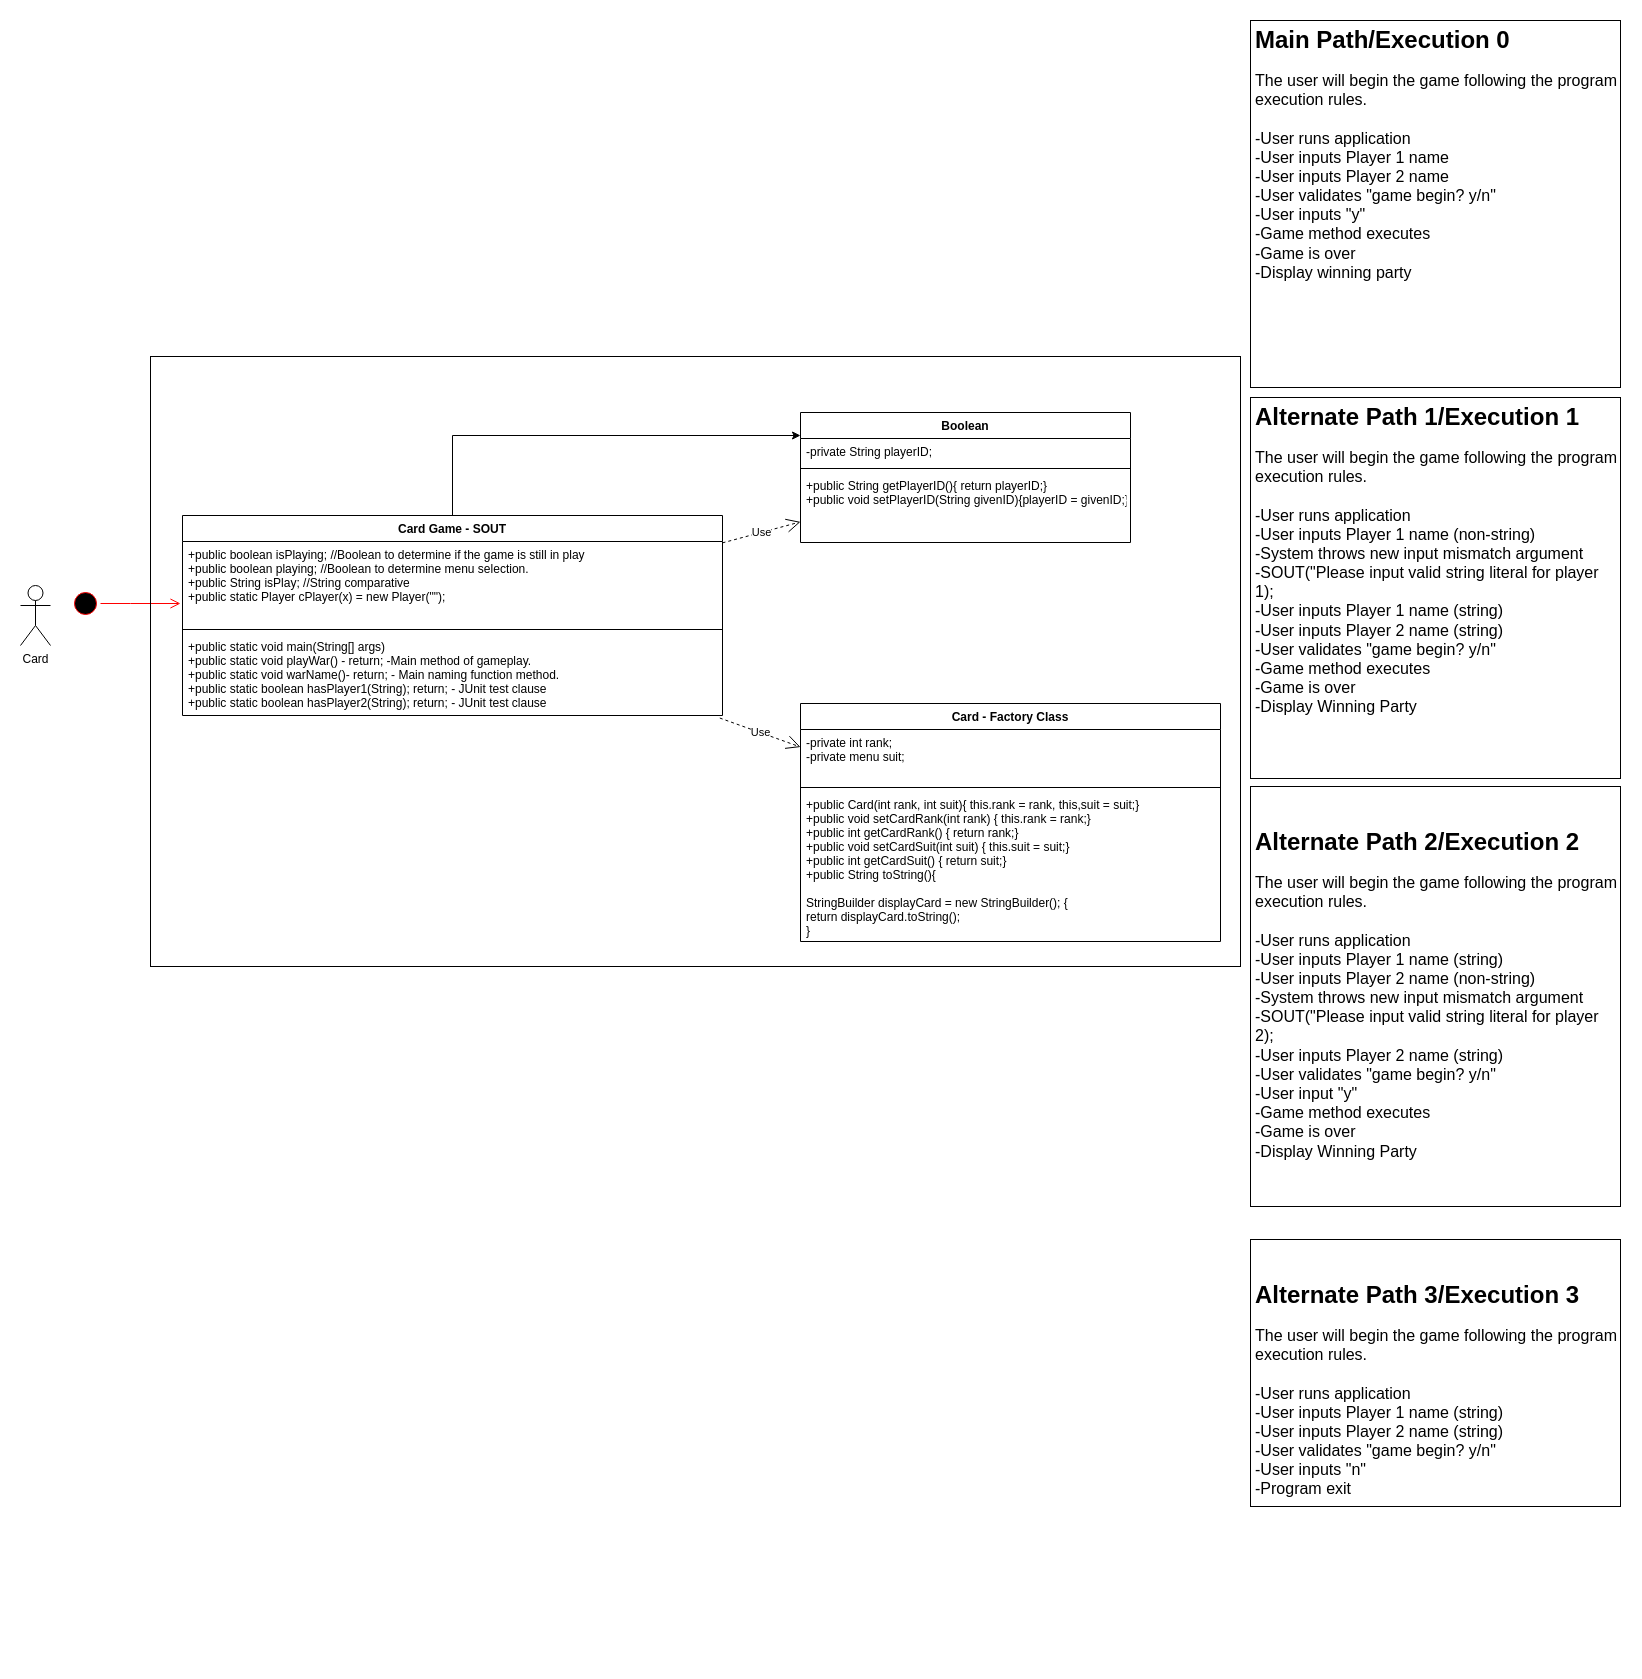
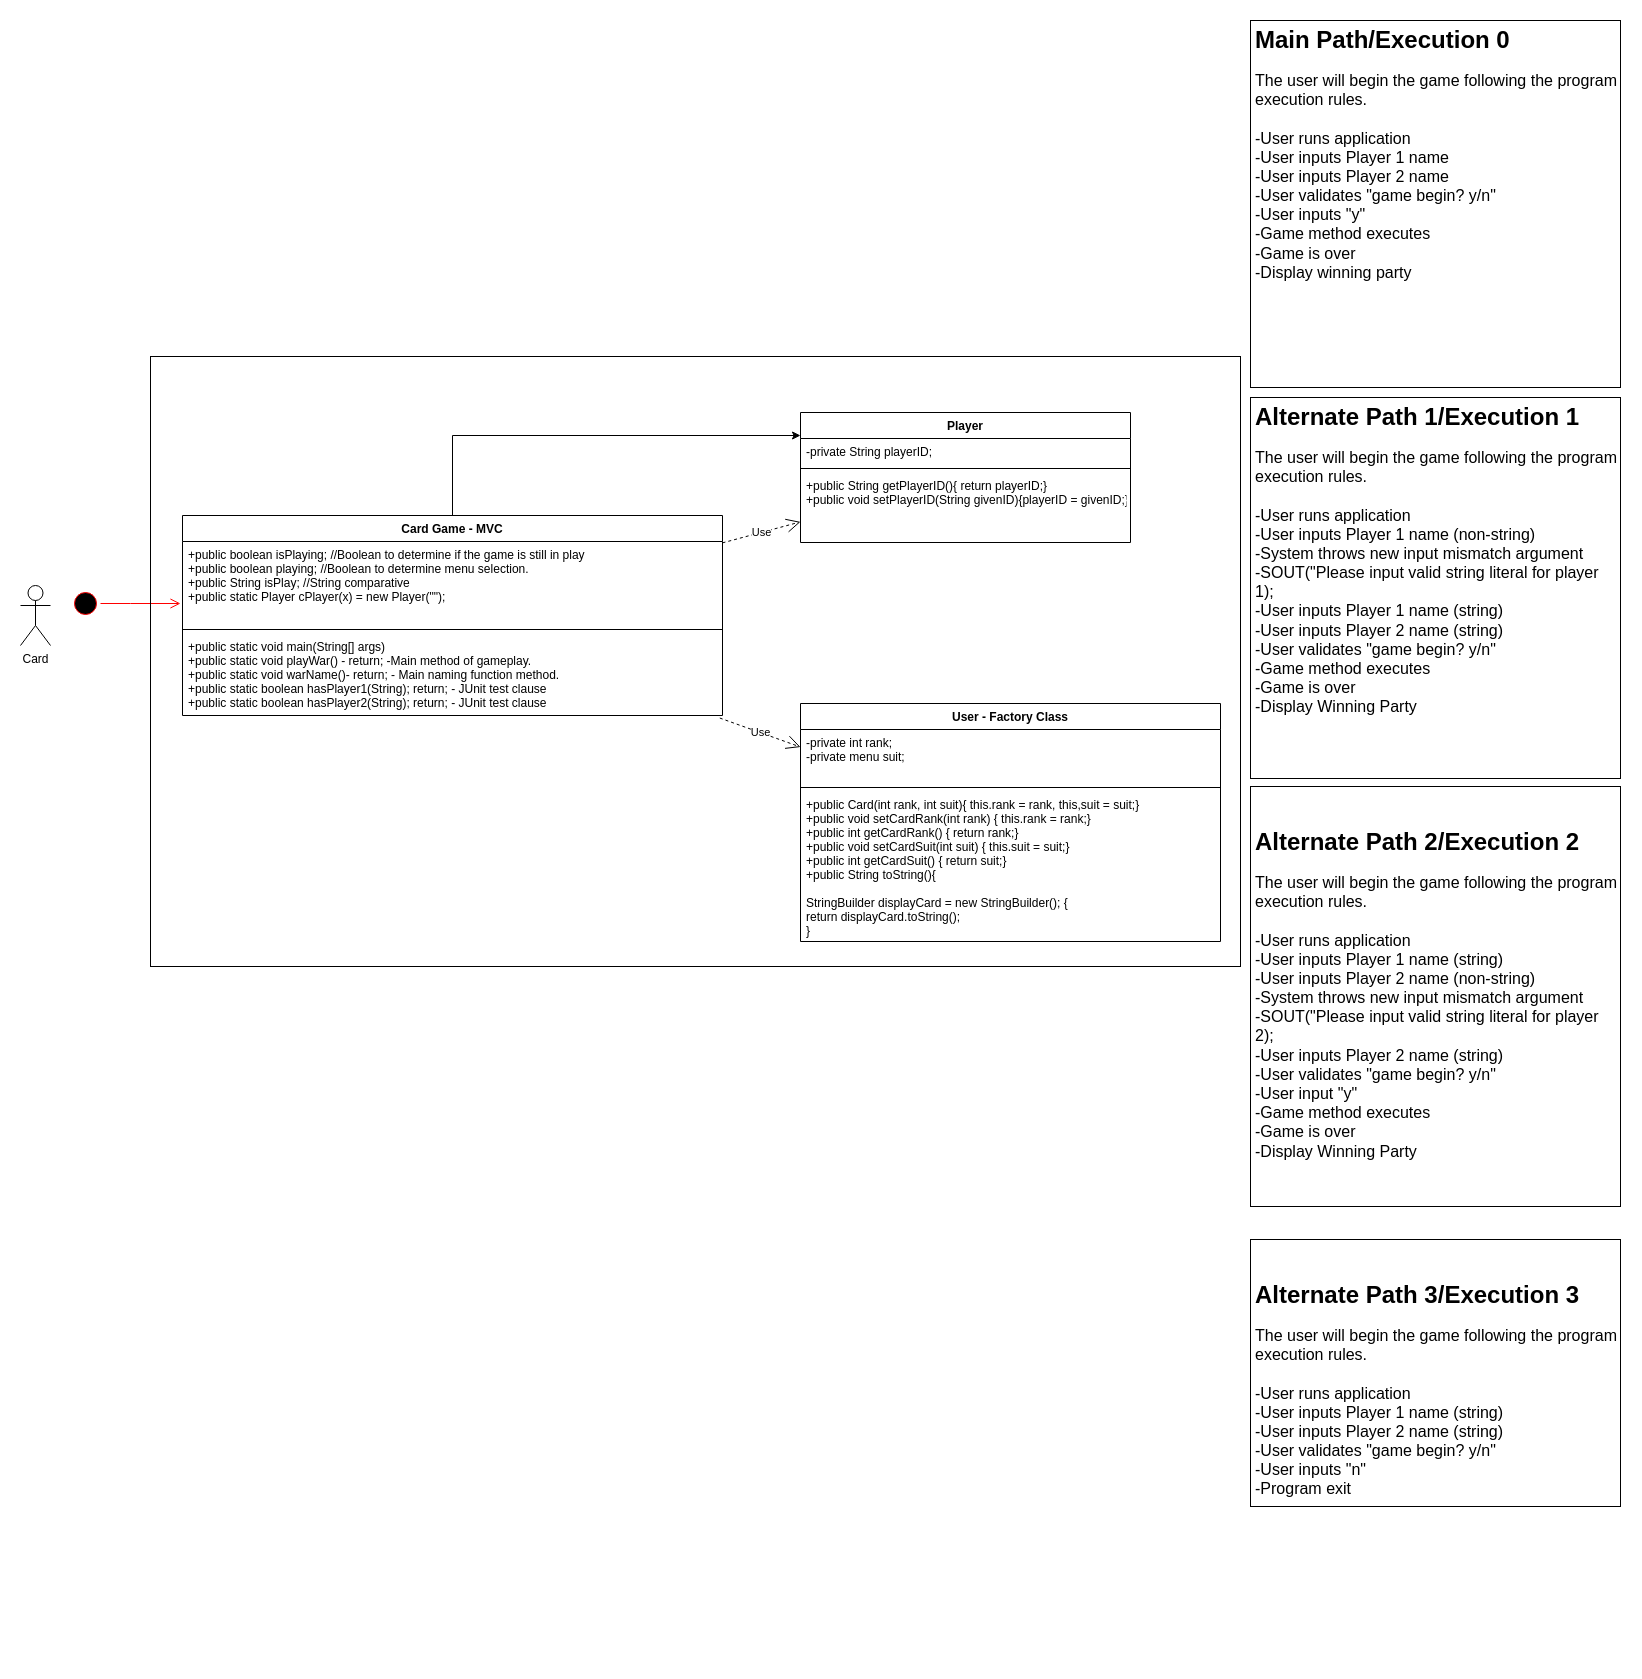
(965, 426) -> (965, 426)
(452, 529) -> (452, 529)
(1010, 717) -> (1010, 717)
